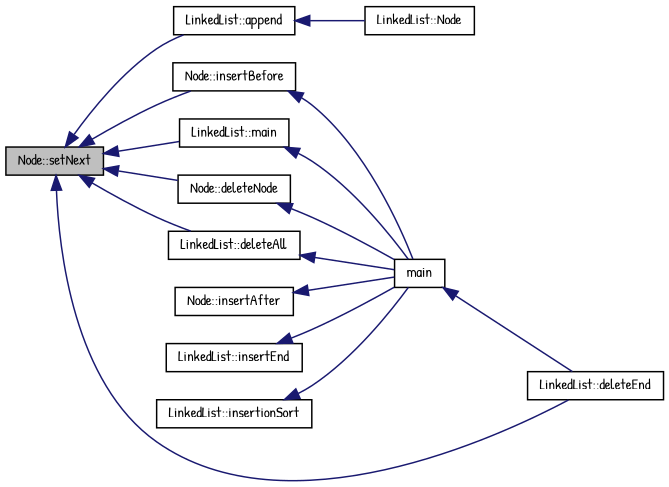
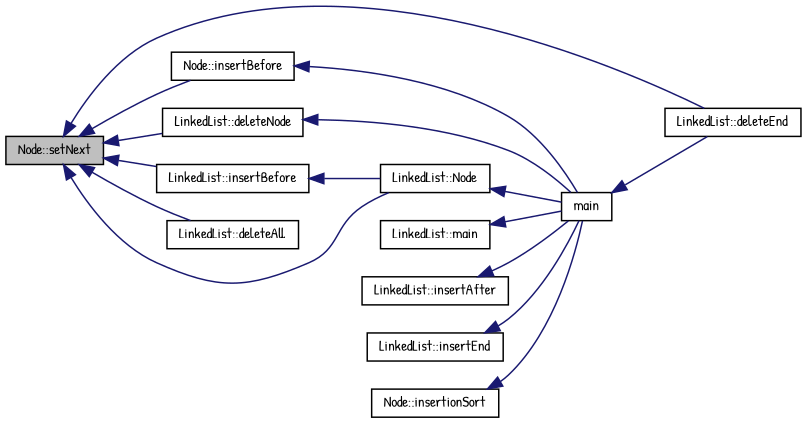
(234, 21) -> (233, 179)
(149, 146) -> (226, 283)
(234, 189) -> (233, 122)
(355, 264) -> (533, 197)
(234, 301) -> (435, 291)
(234, 414) -> (435, 403)
